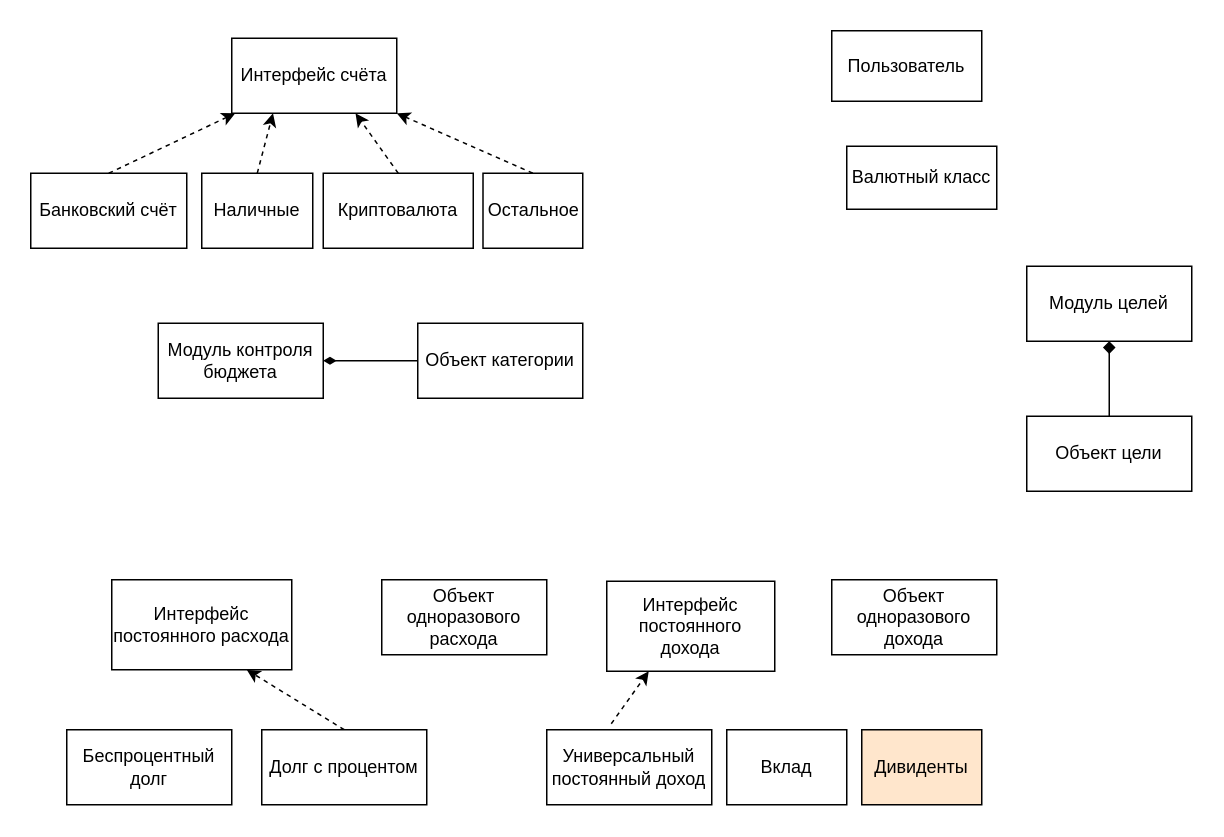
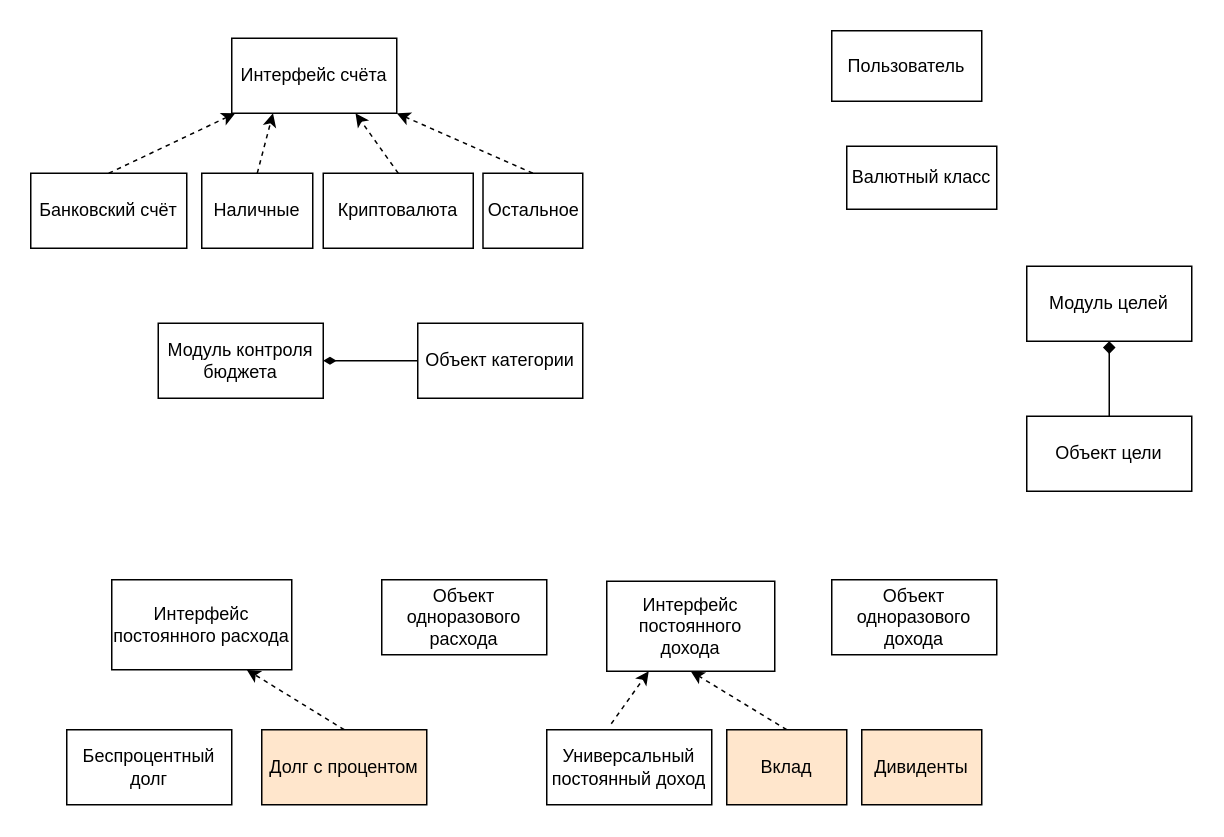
none -> (743, 703)
(344, 767) -> (344, 767)
(787, 767) -> (787, 767)
